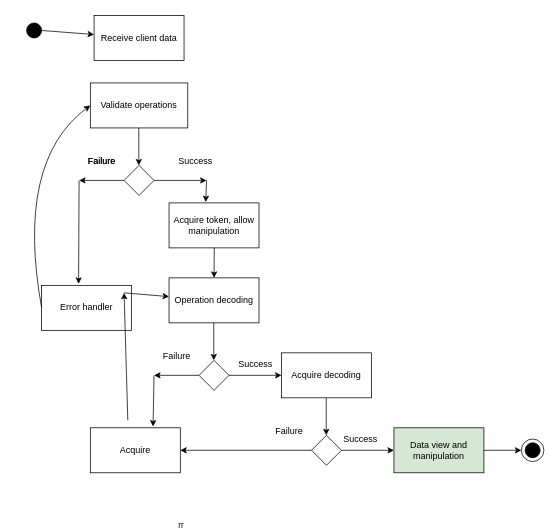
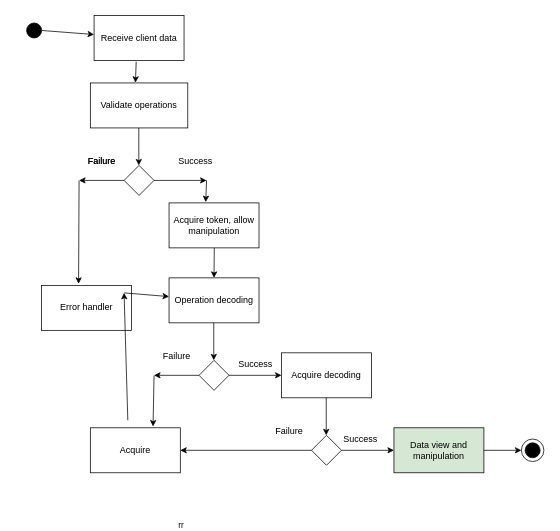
none -> (136, 73)
(37, 200) -> none
